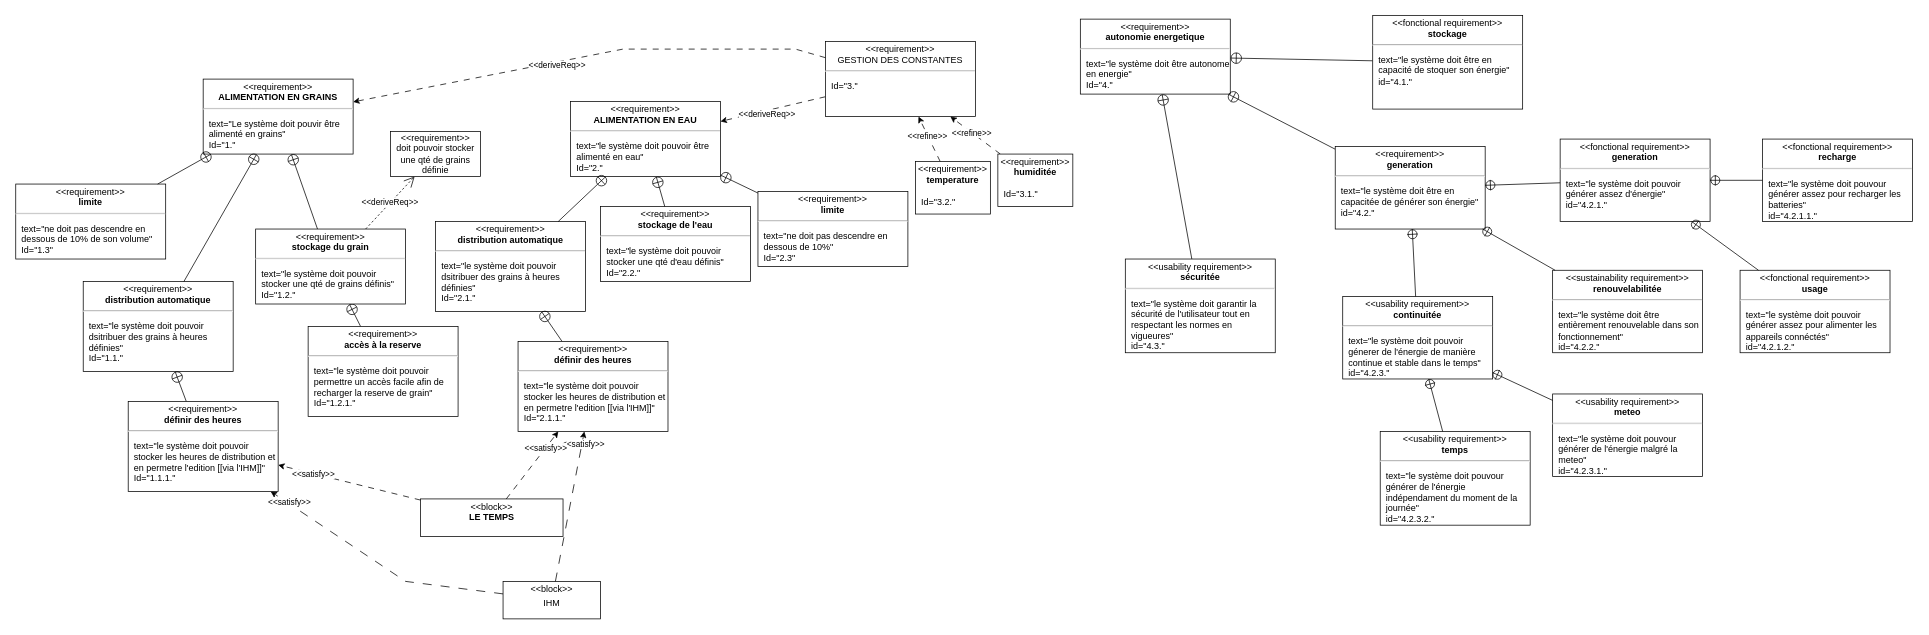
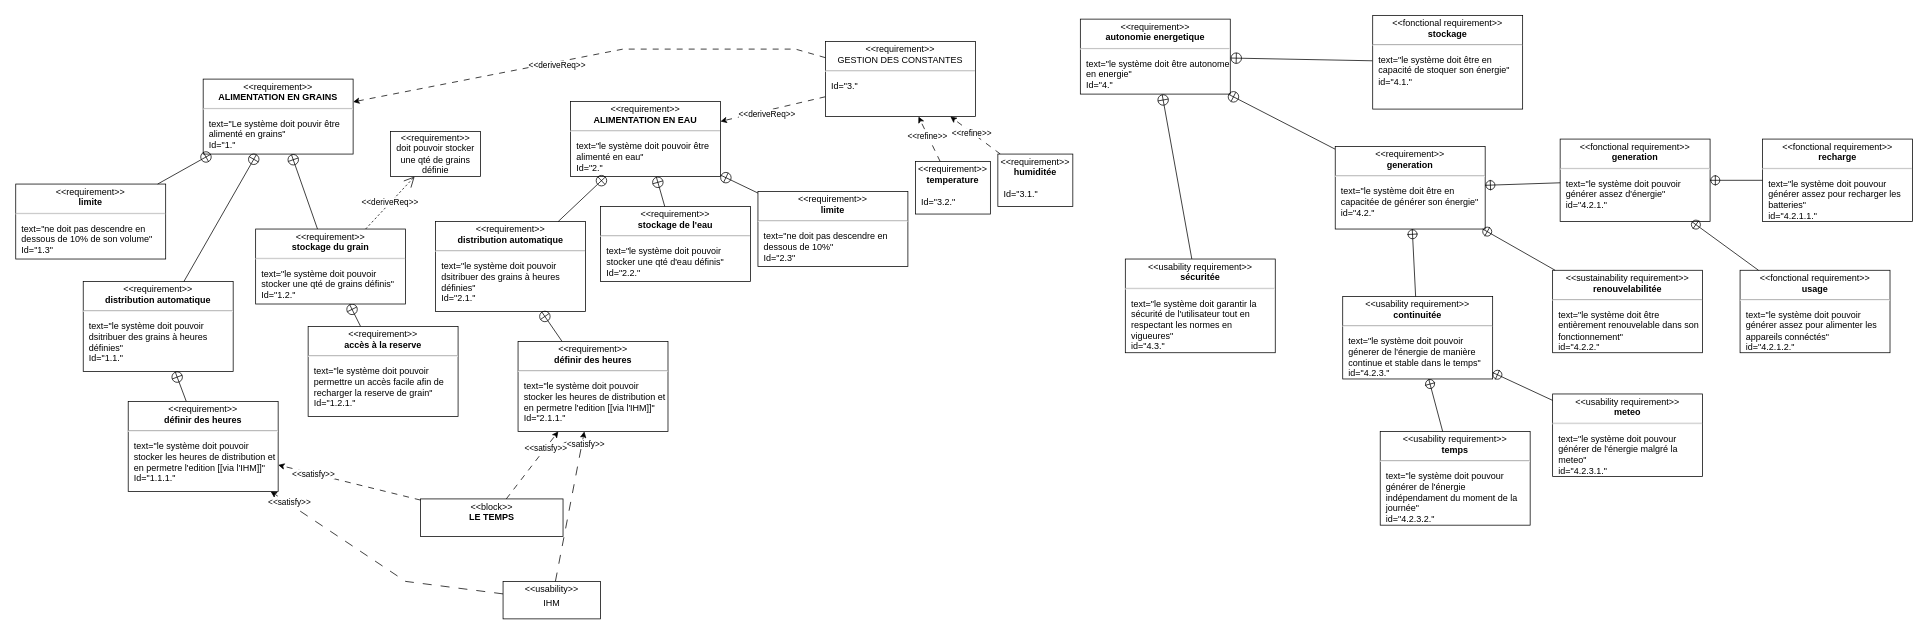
(552, 582) -> (552, 582)
